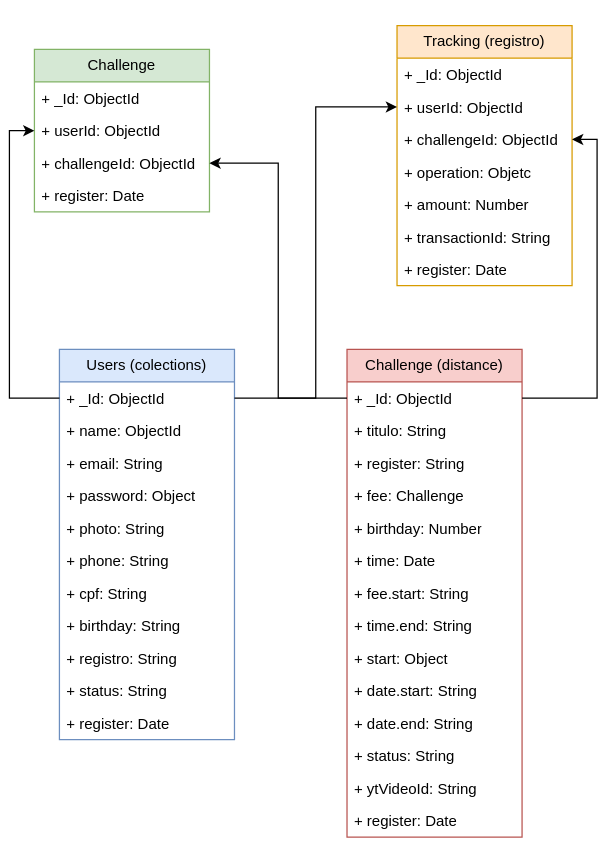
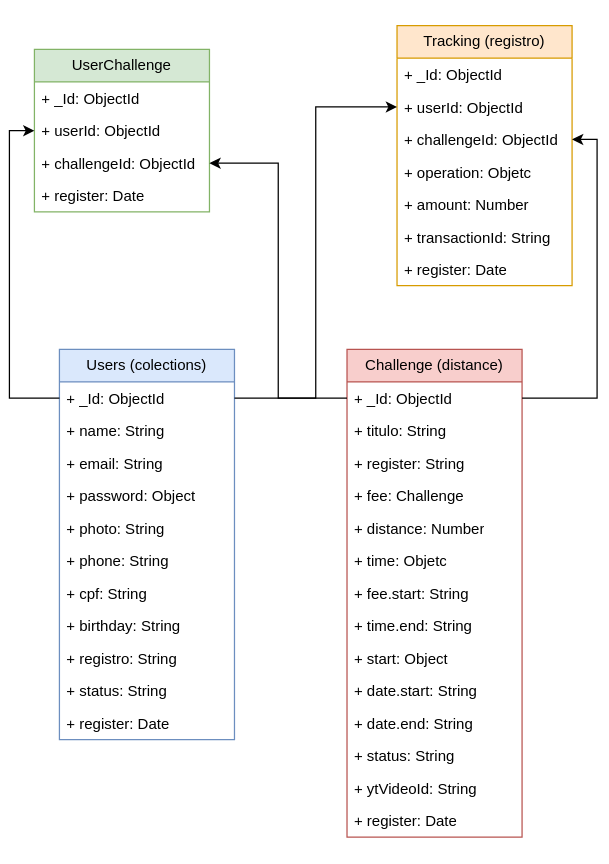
(122, 66) -> (122, 66)
(128, 432) -> (118, 432)
(422, 530) -> (422, 530)
(397, 562) -> (405, 562)
